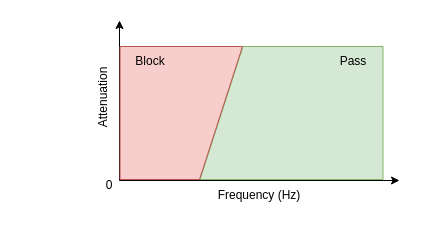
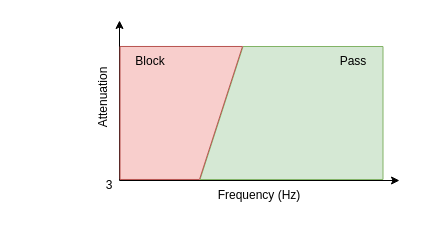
(110, 186) -> (110, 186)
